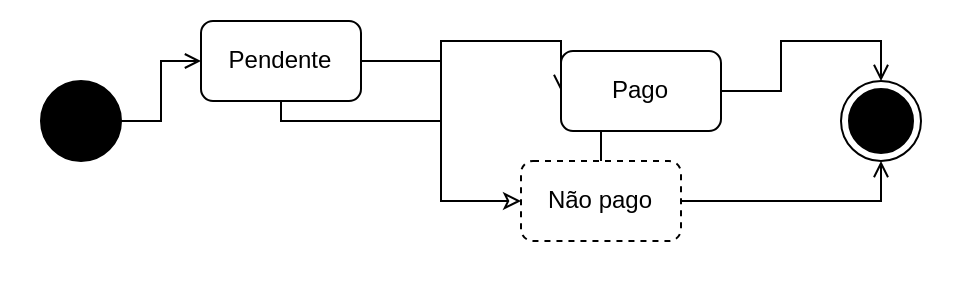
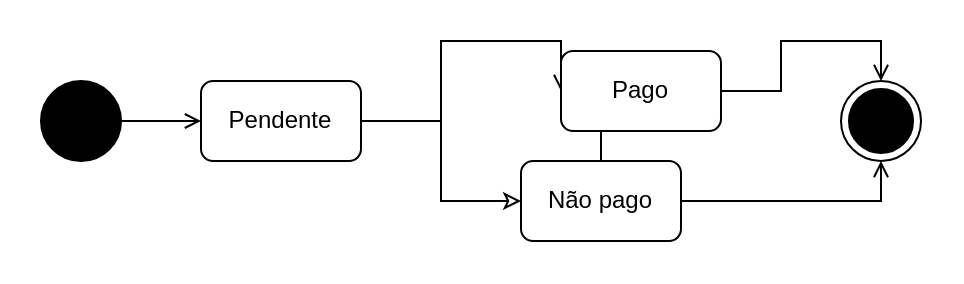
(281, 61) -> (281, 121)
(601, 160) -> (601, 160)
(601, 201) -> (601, 201)
